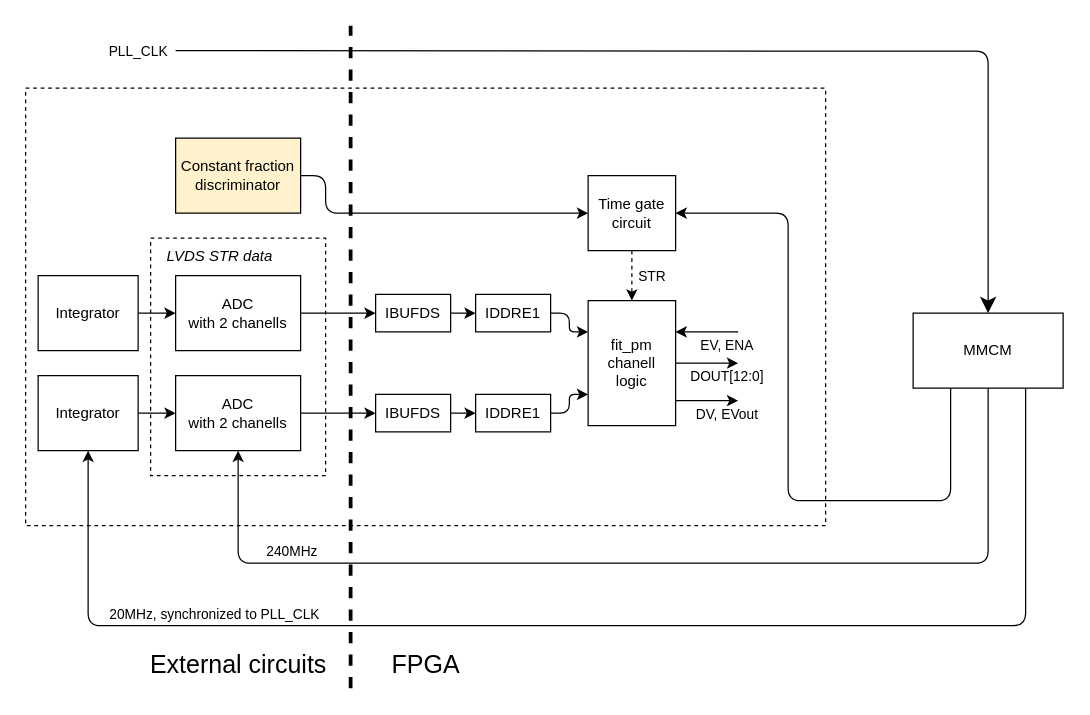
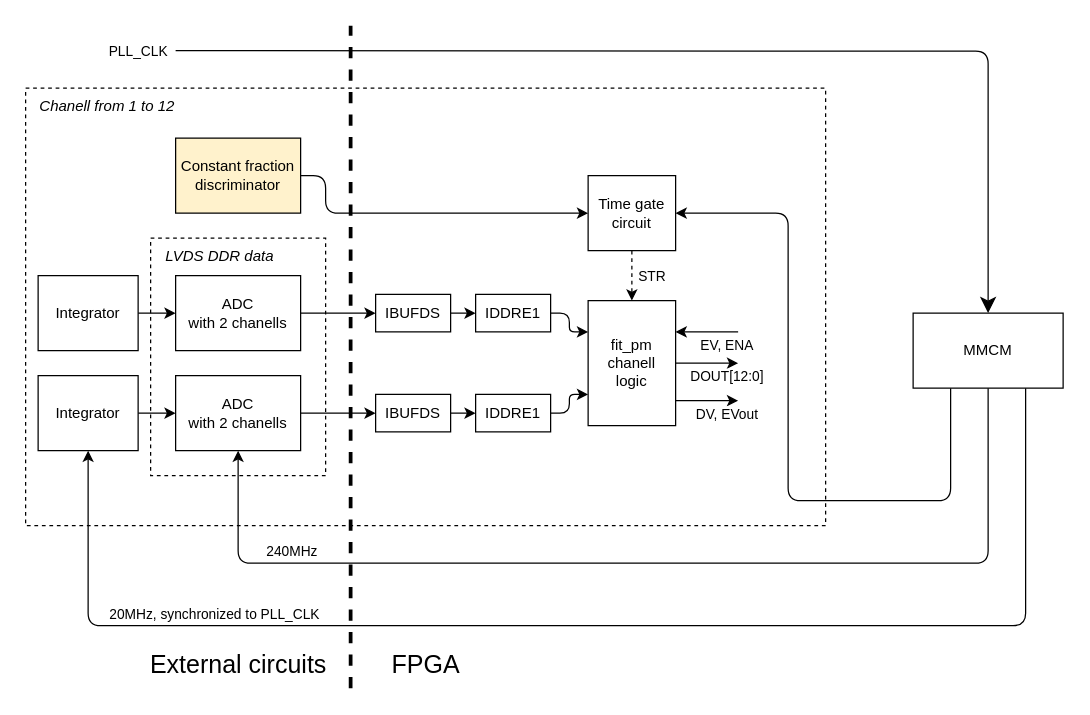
none -> (107, 107)
(220, 257) -> (220, 257)
